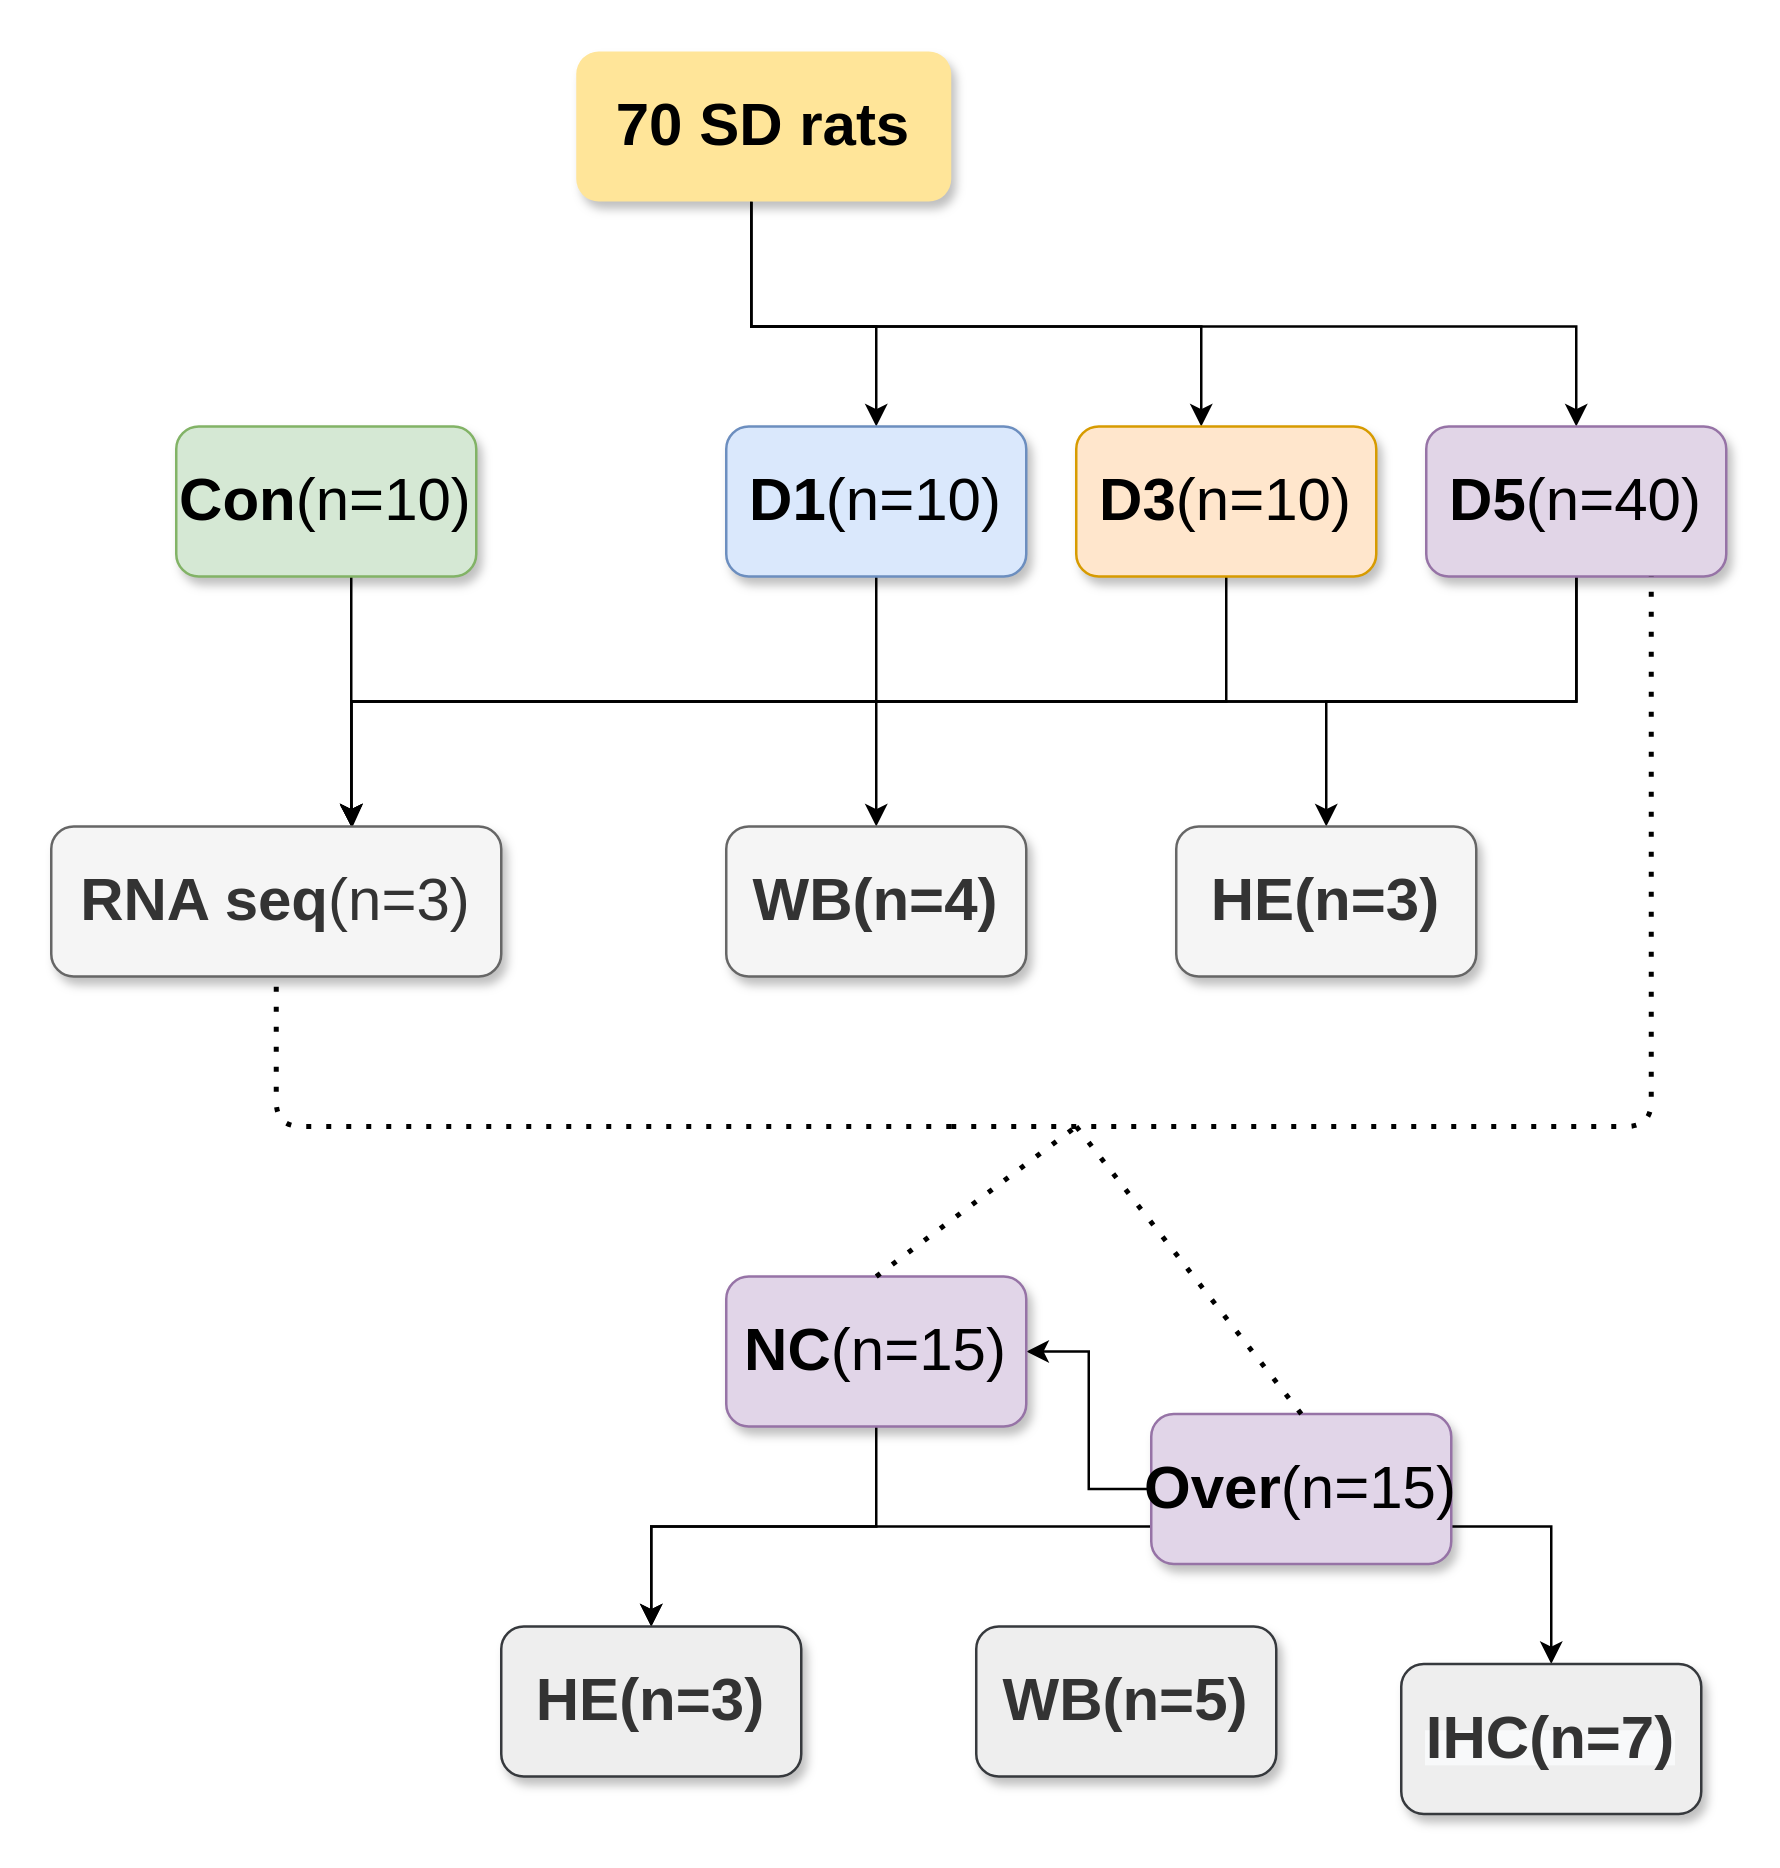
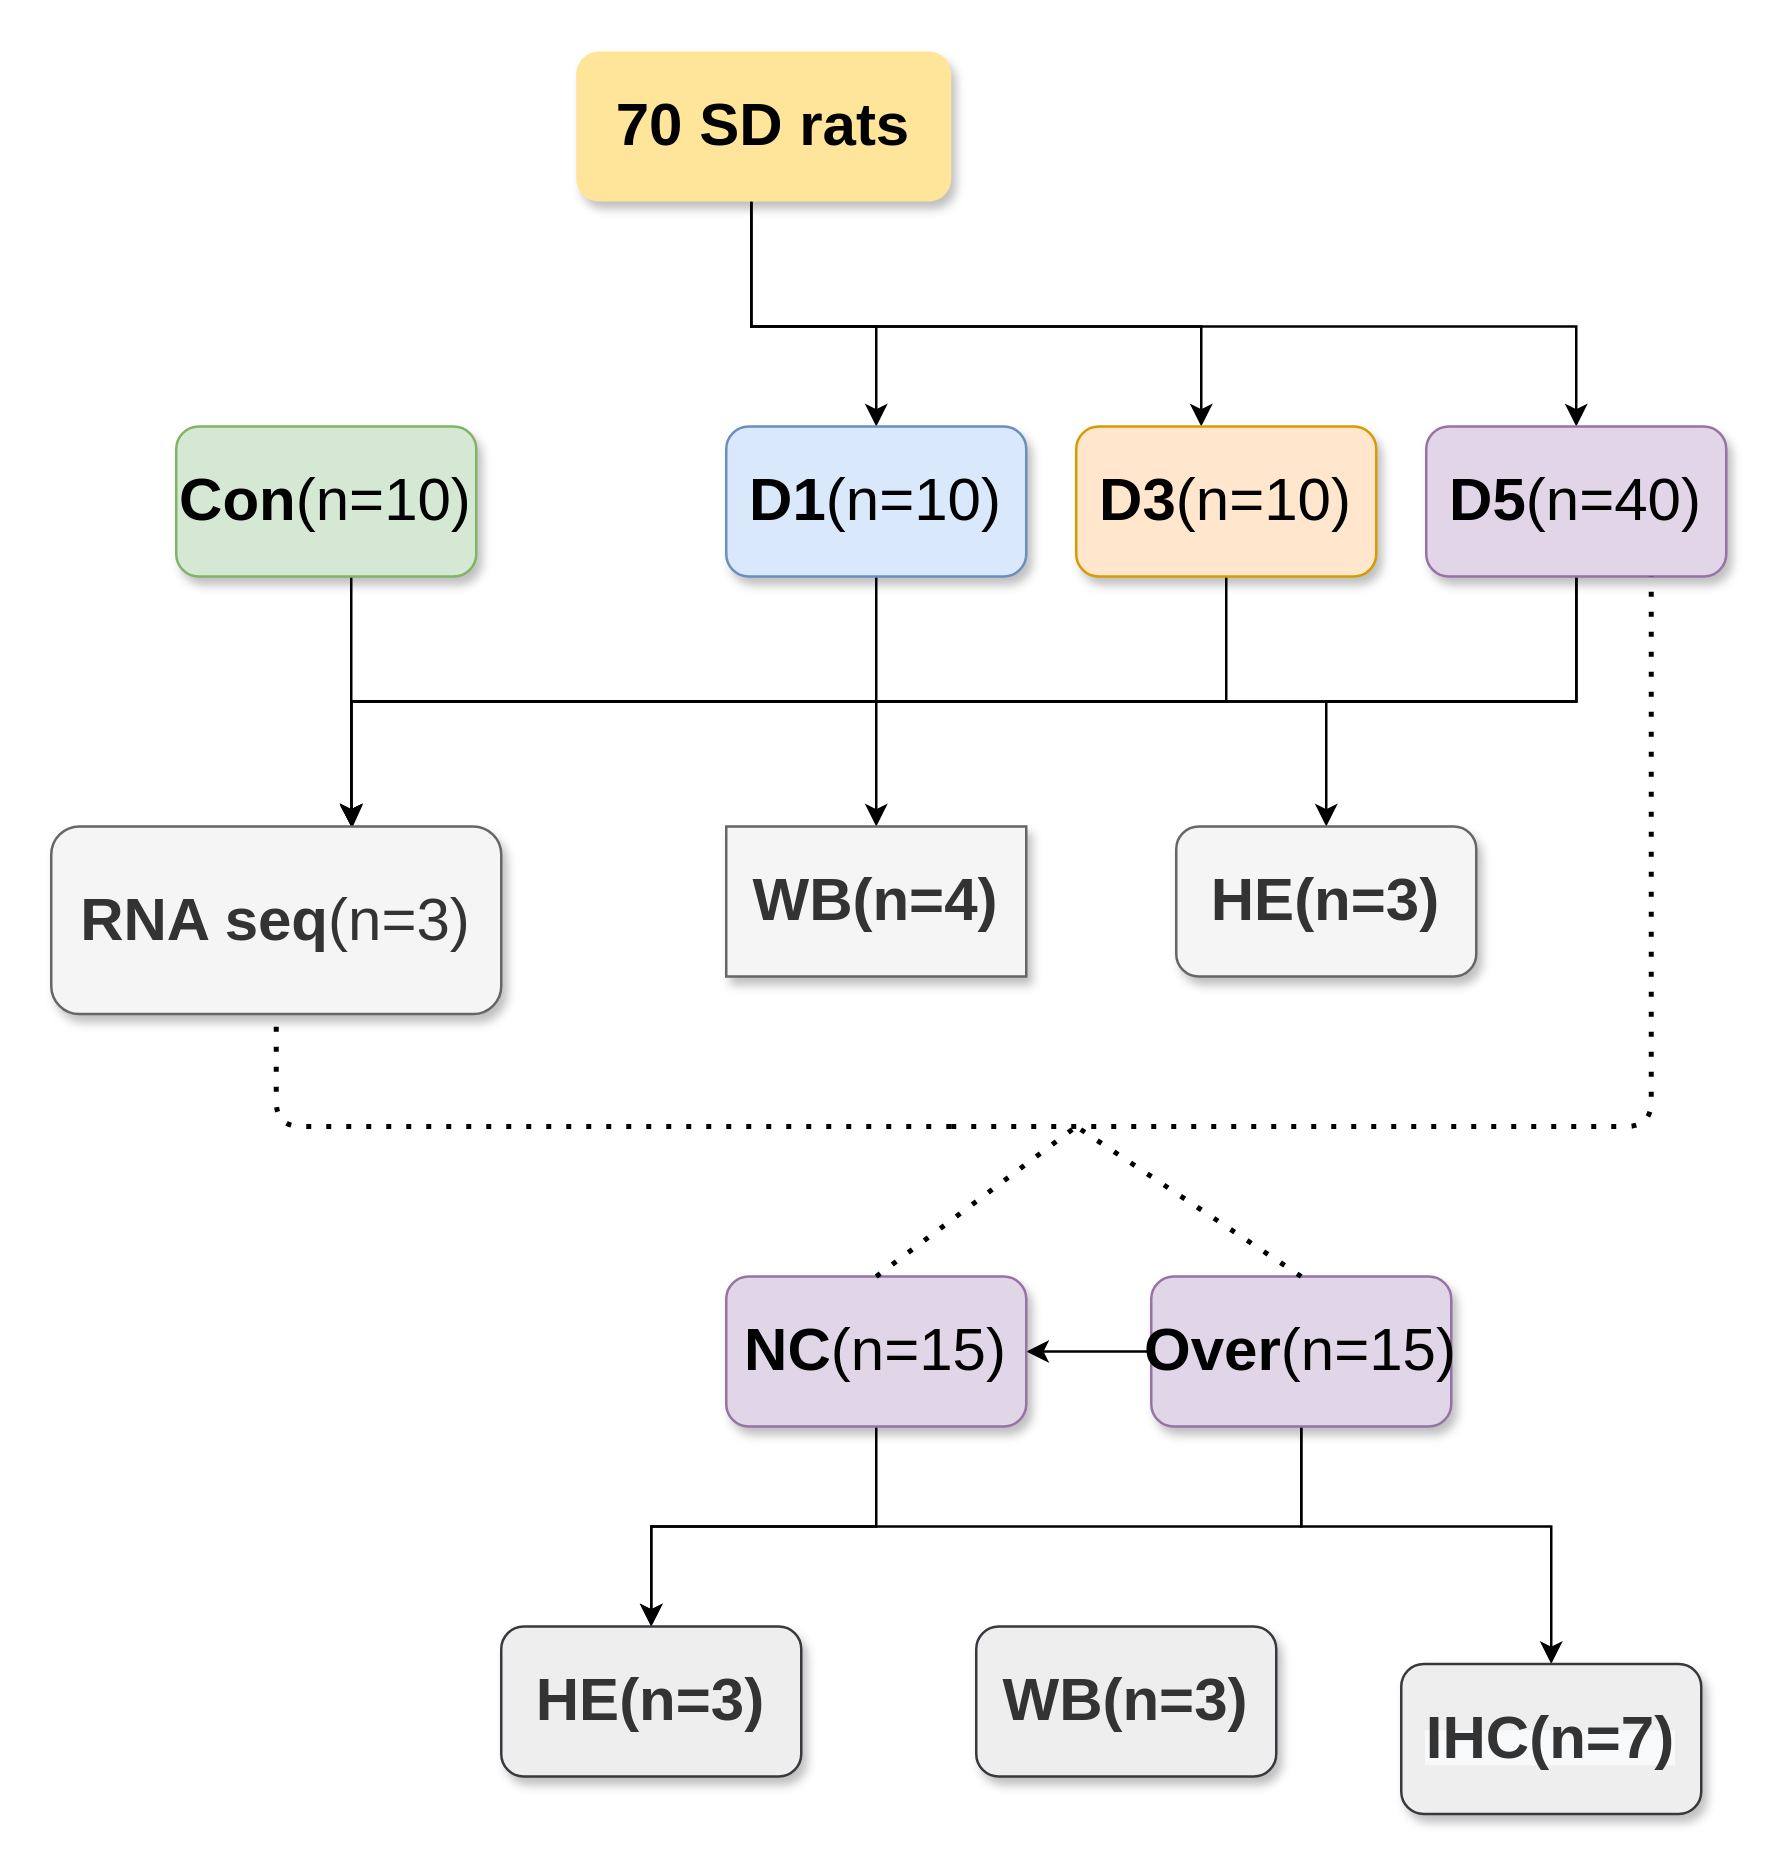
(276, 901) -> (276, 920)
(876, 901) -> (876, 901)
(1301, 1489) -> (1301, 1351)
(1126, 1701) -> (1126, 1701)
